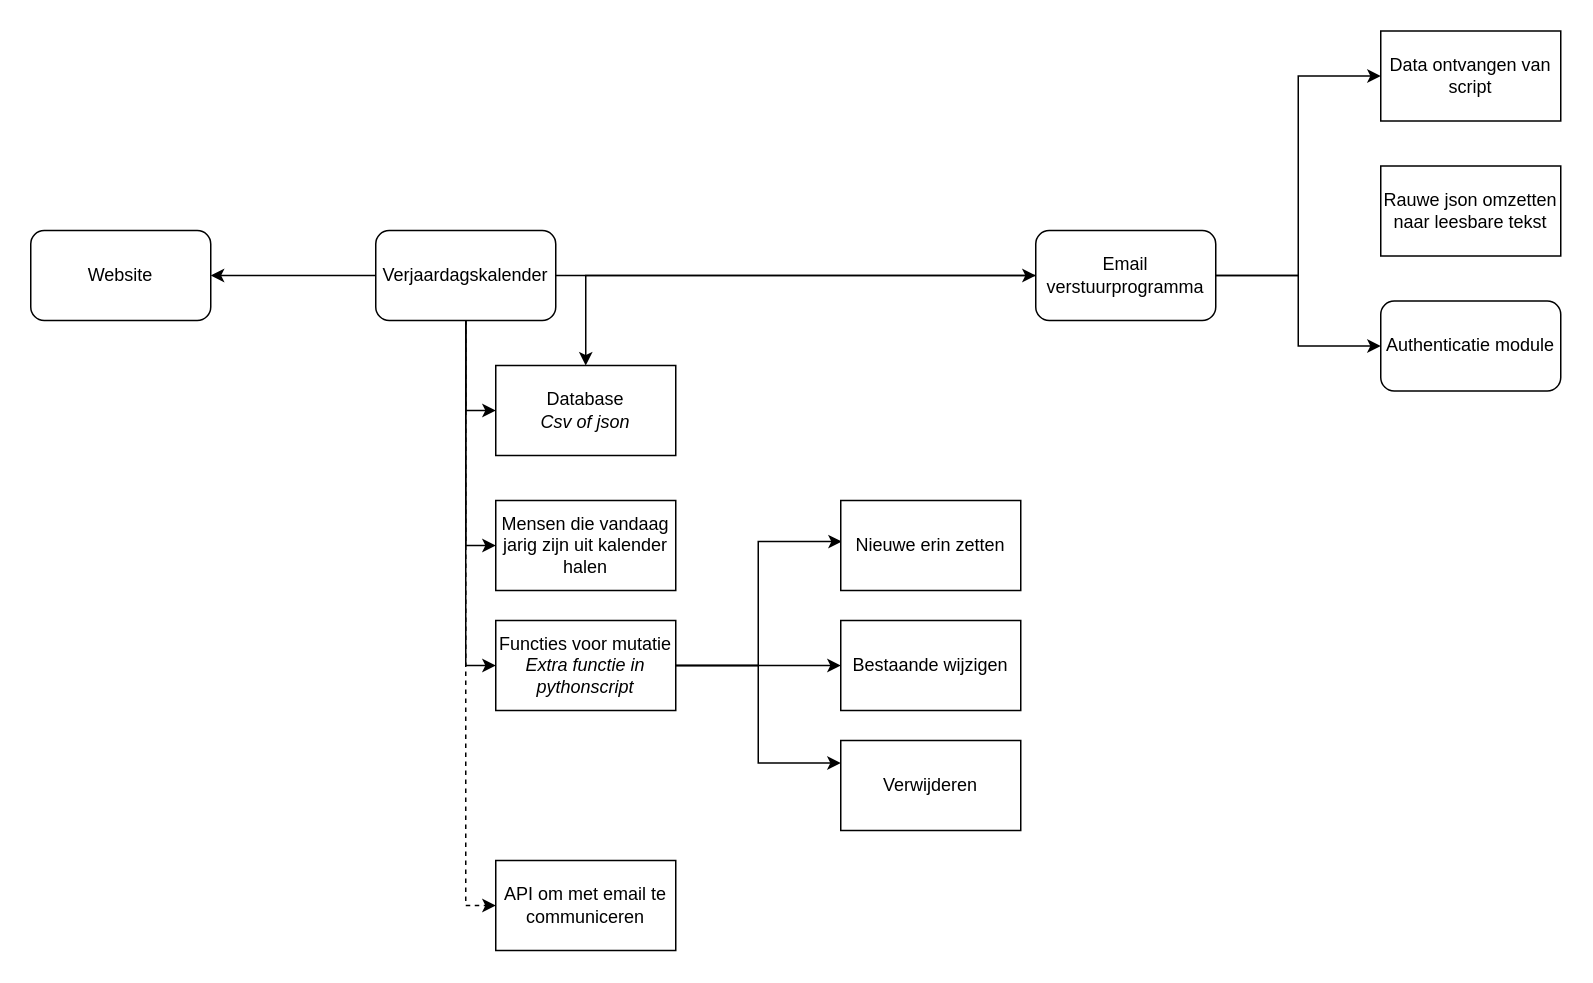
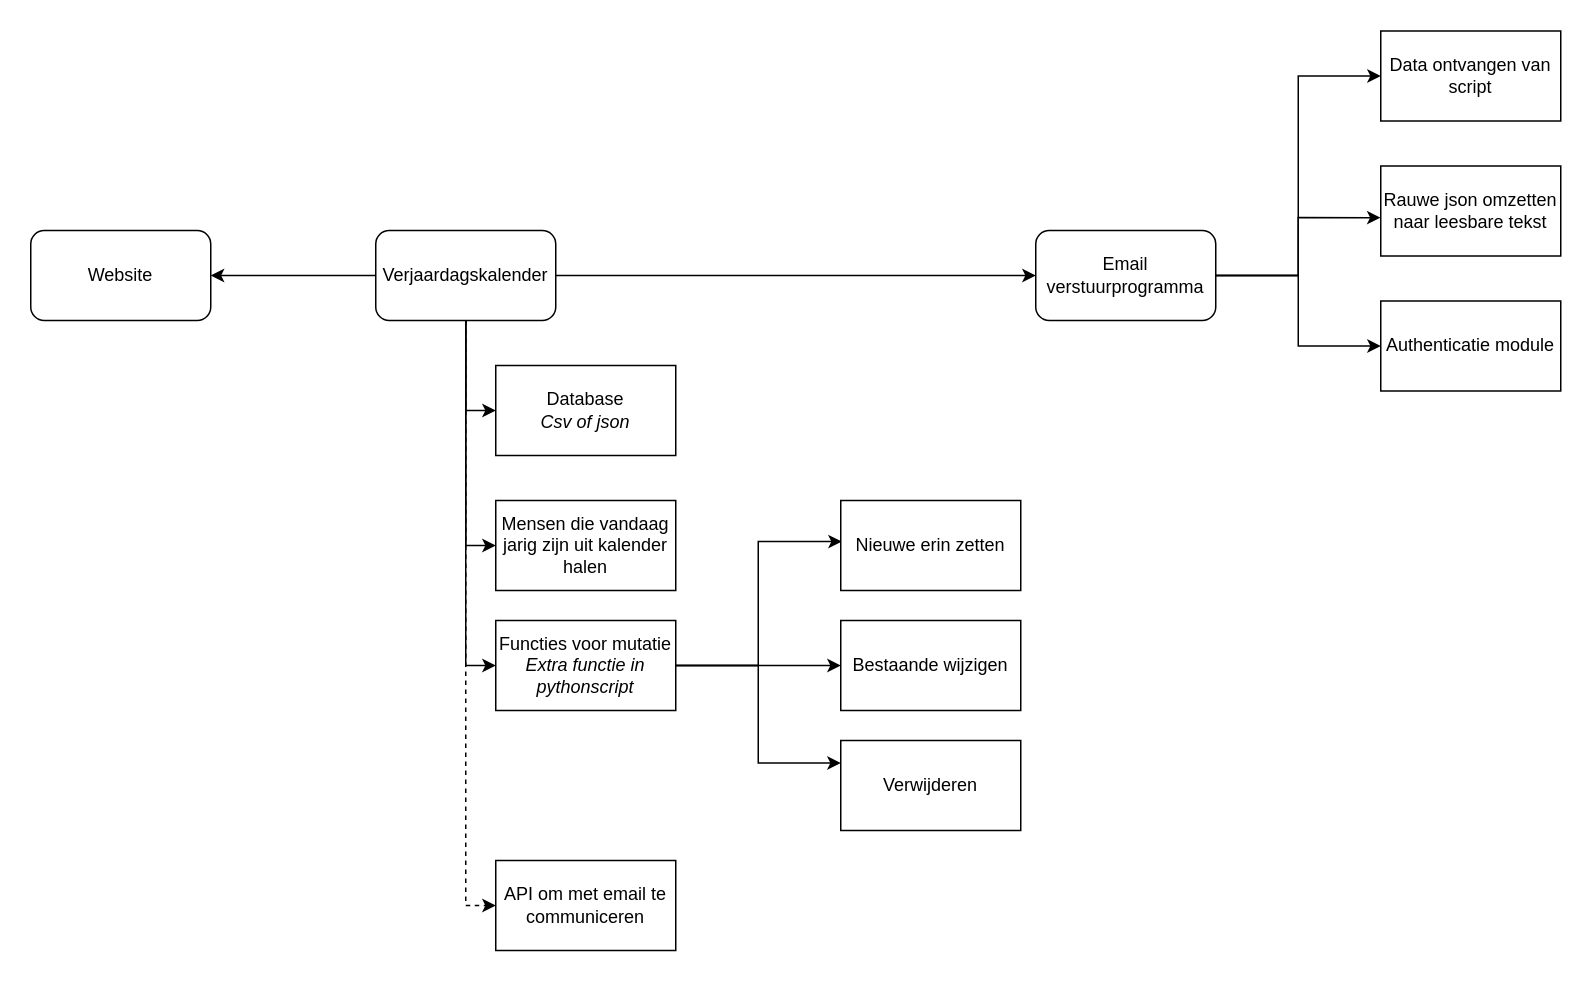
(586, 316) -> (1336, 217)
(1471, 346) -> (1471, 346)
